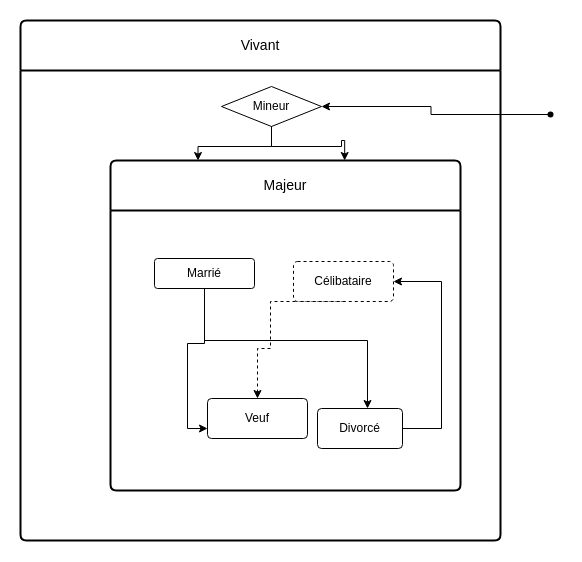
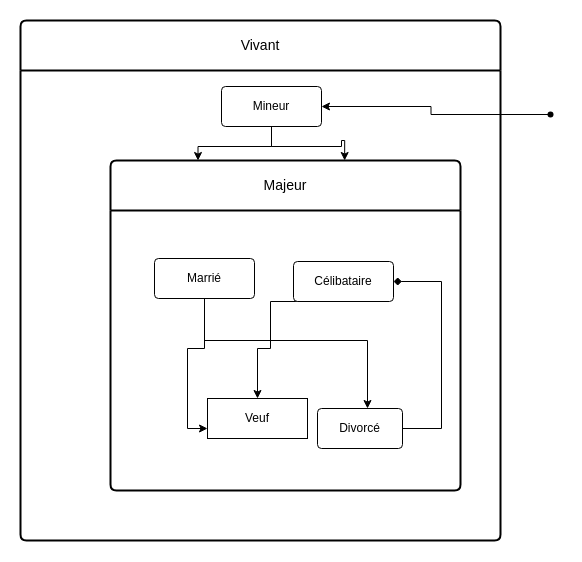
(272, 107) -> (272, 107)
(205, 274) -> (205, 279)
(344, 282) -> (344, 282)
(402, 282) -> (402, 282)
(271, 316) -> (271, 316)
(258, 419) -> (258, 419)
